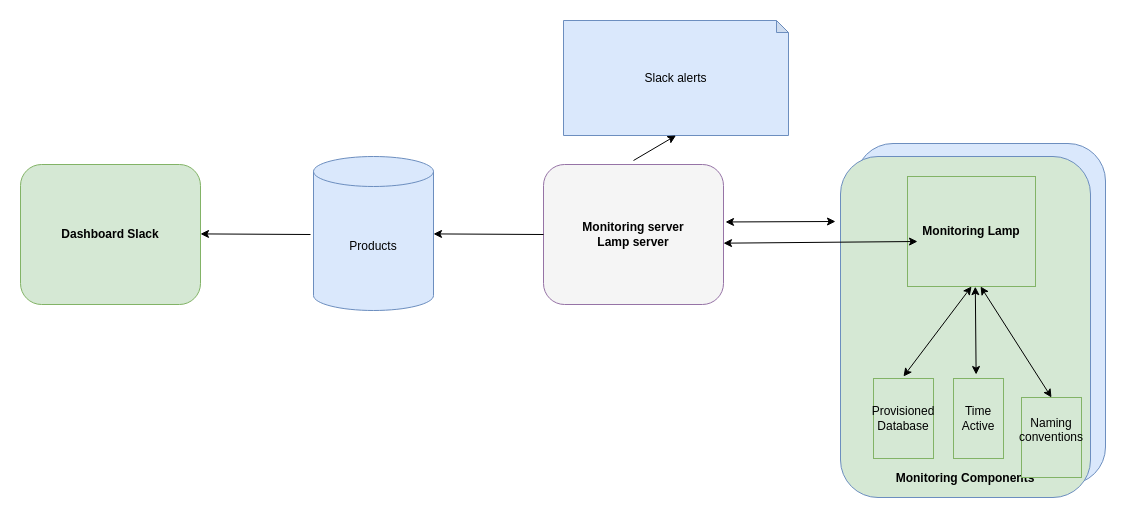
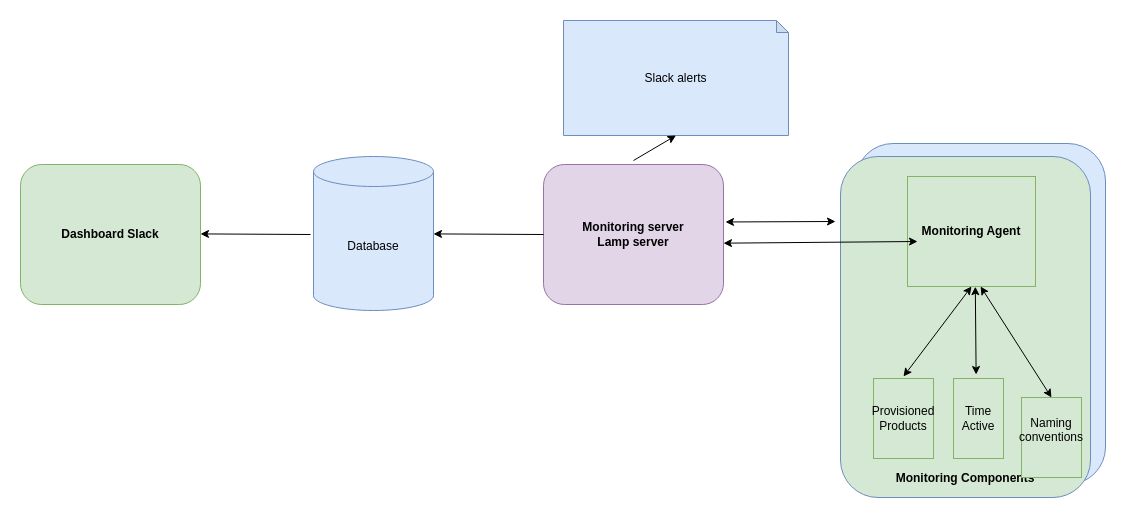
(972, 232) -> (972, 232)
(634, 235) -> (634, 235)
(374, 247) -> (374, 247)
(904, 419) -> (904, 419)
